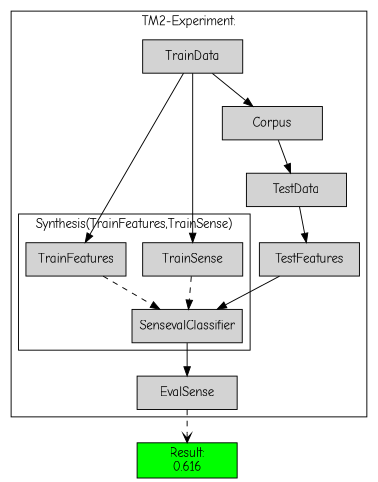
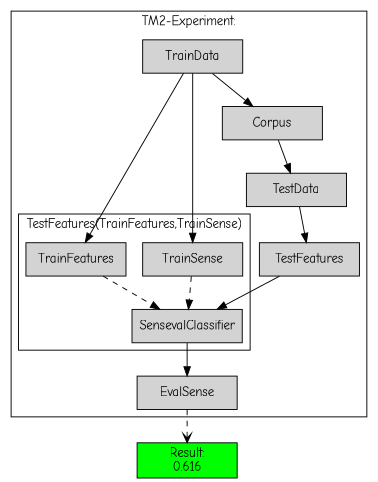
(134, 225) -> (134, 225)
